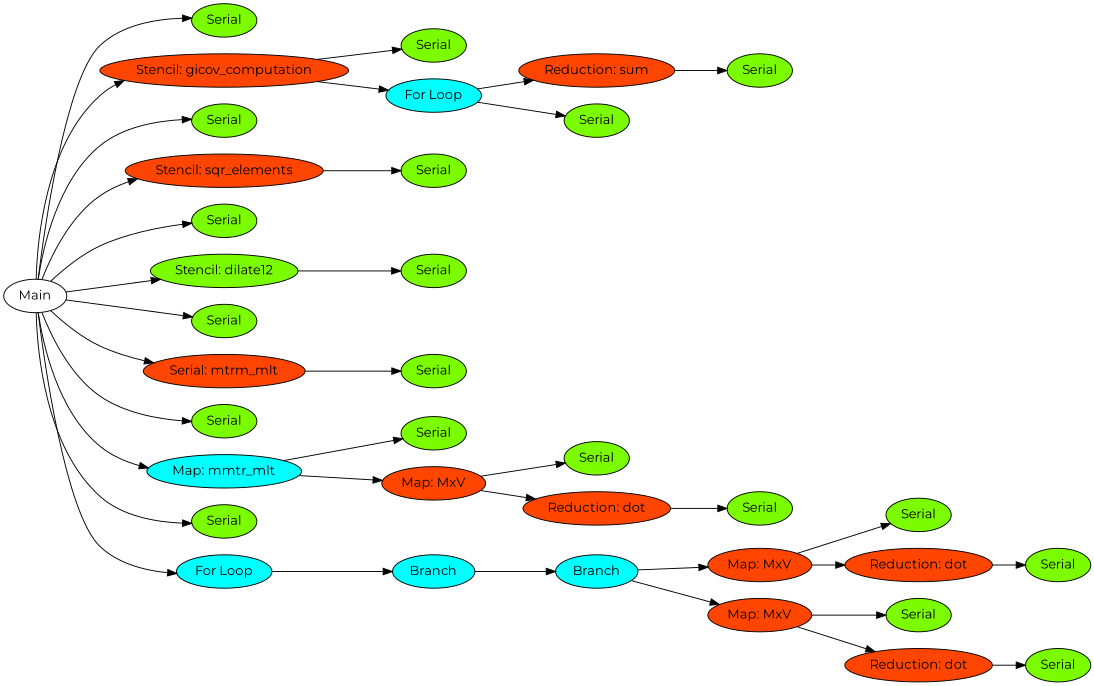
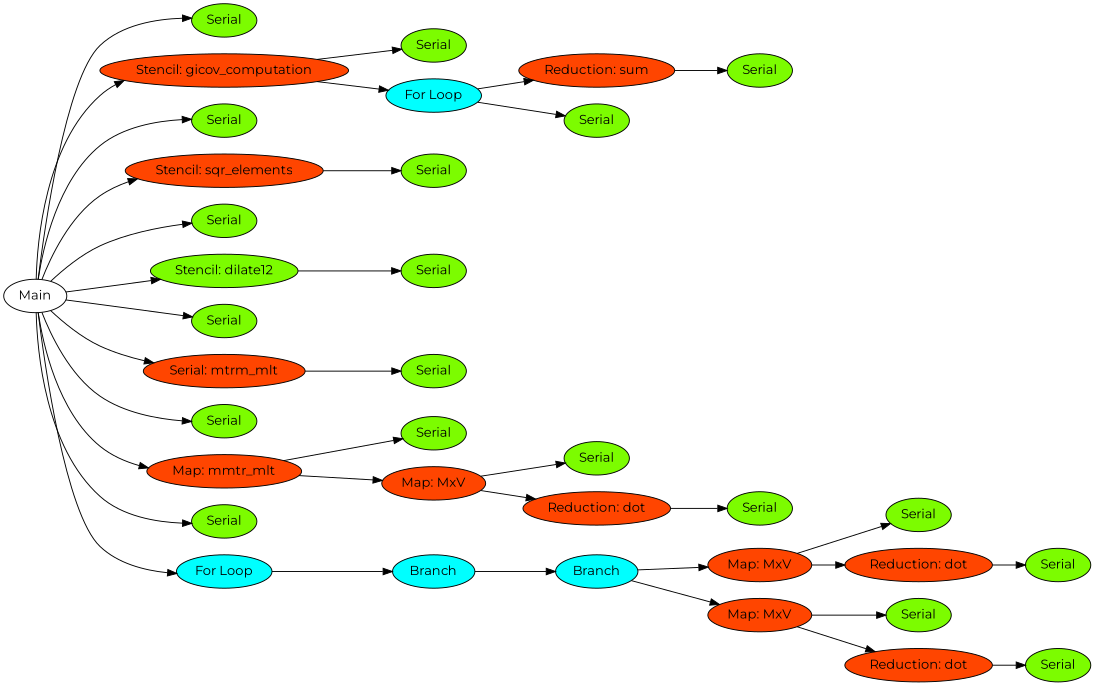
(224, 471) -> (224, 471)
